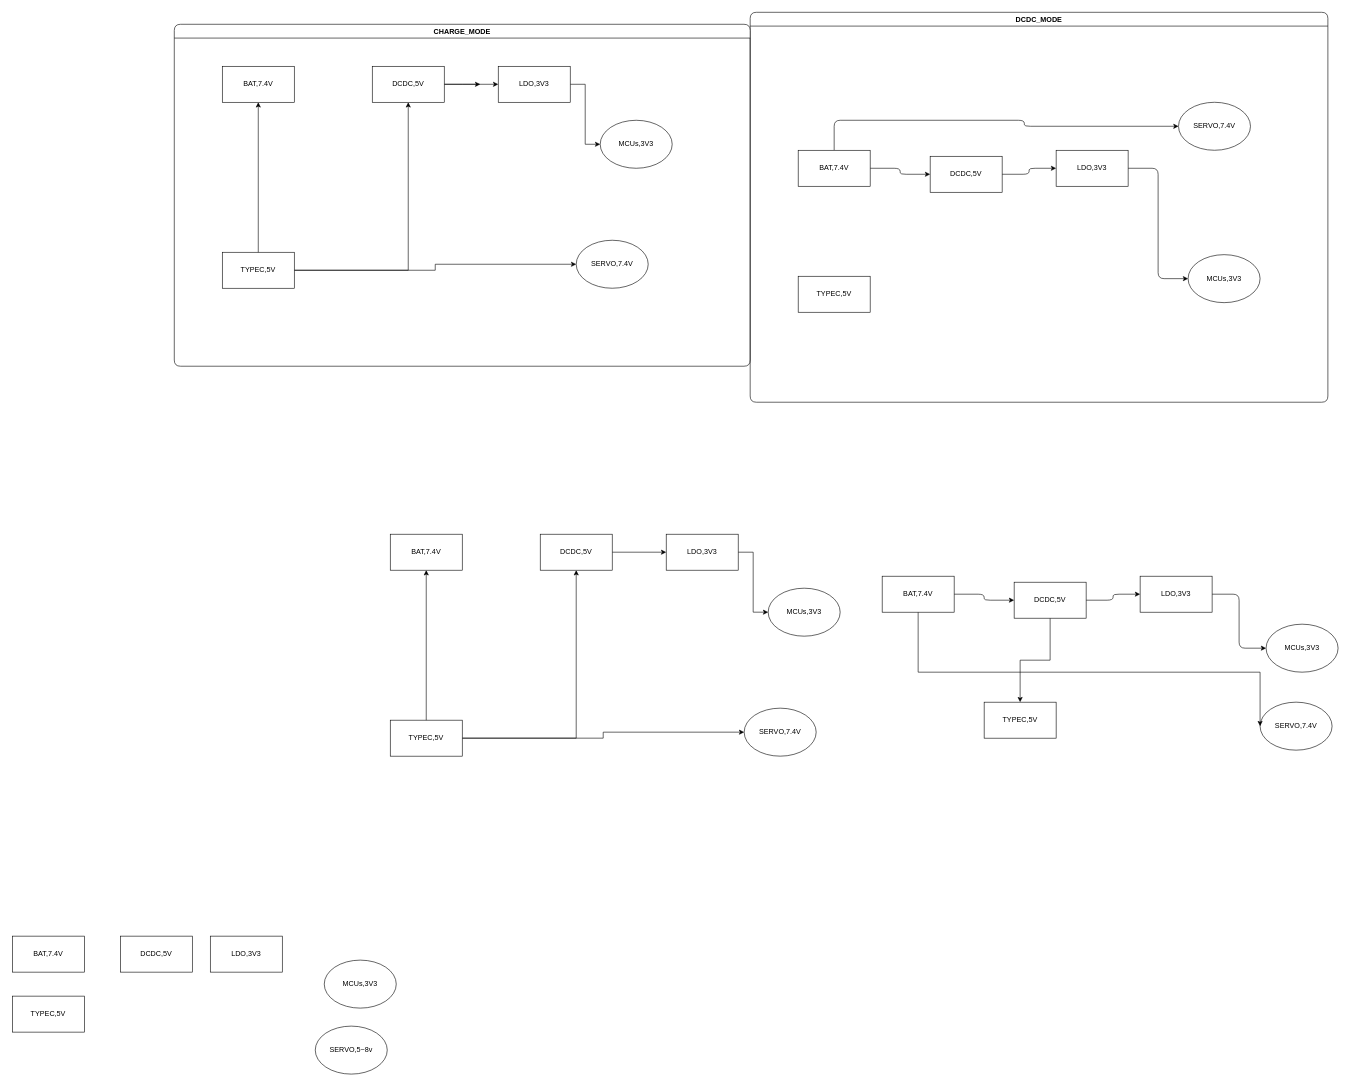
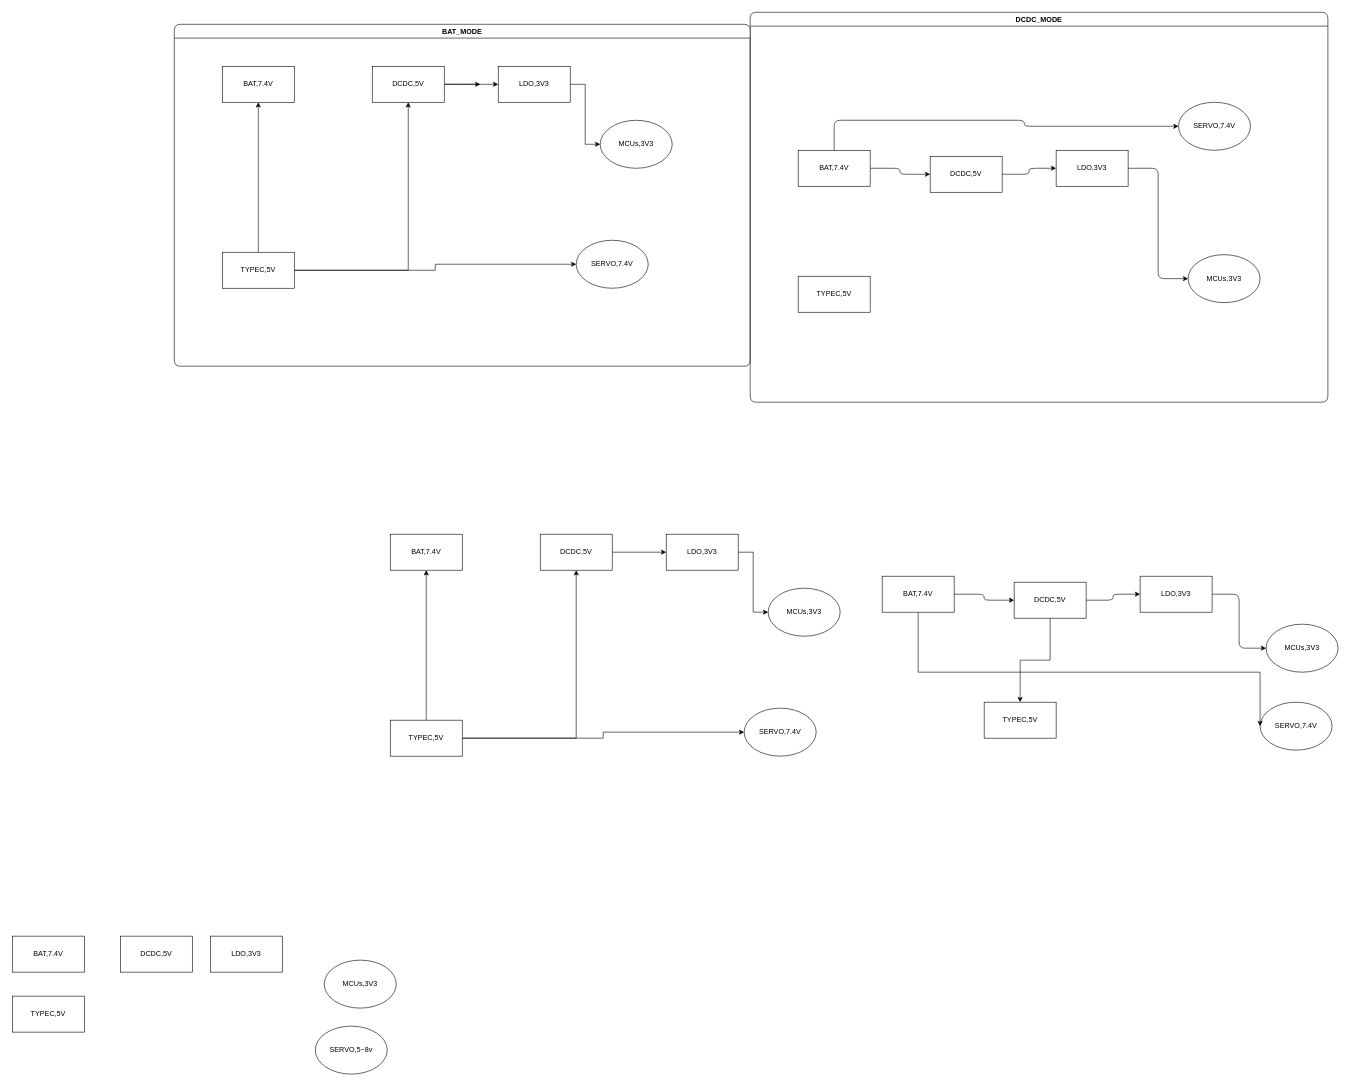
(462, 32) -> (462, 32)
